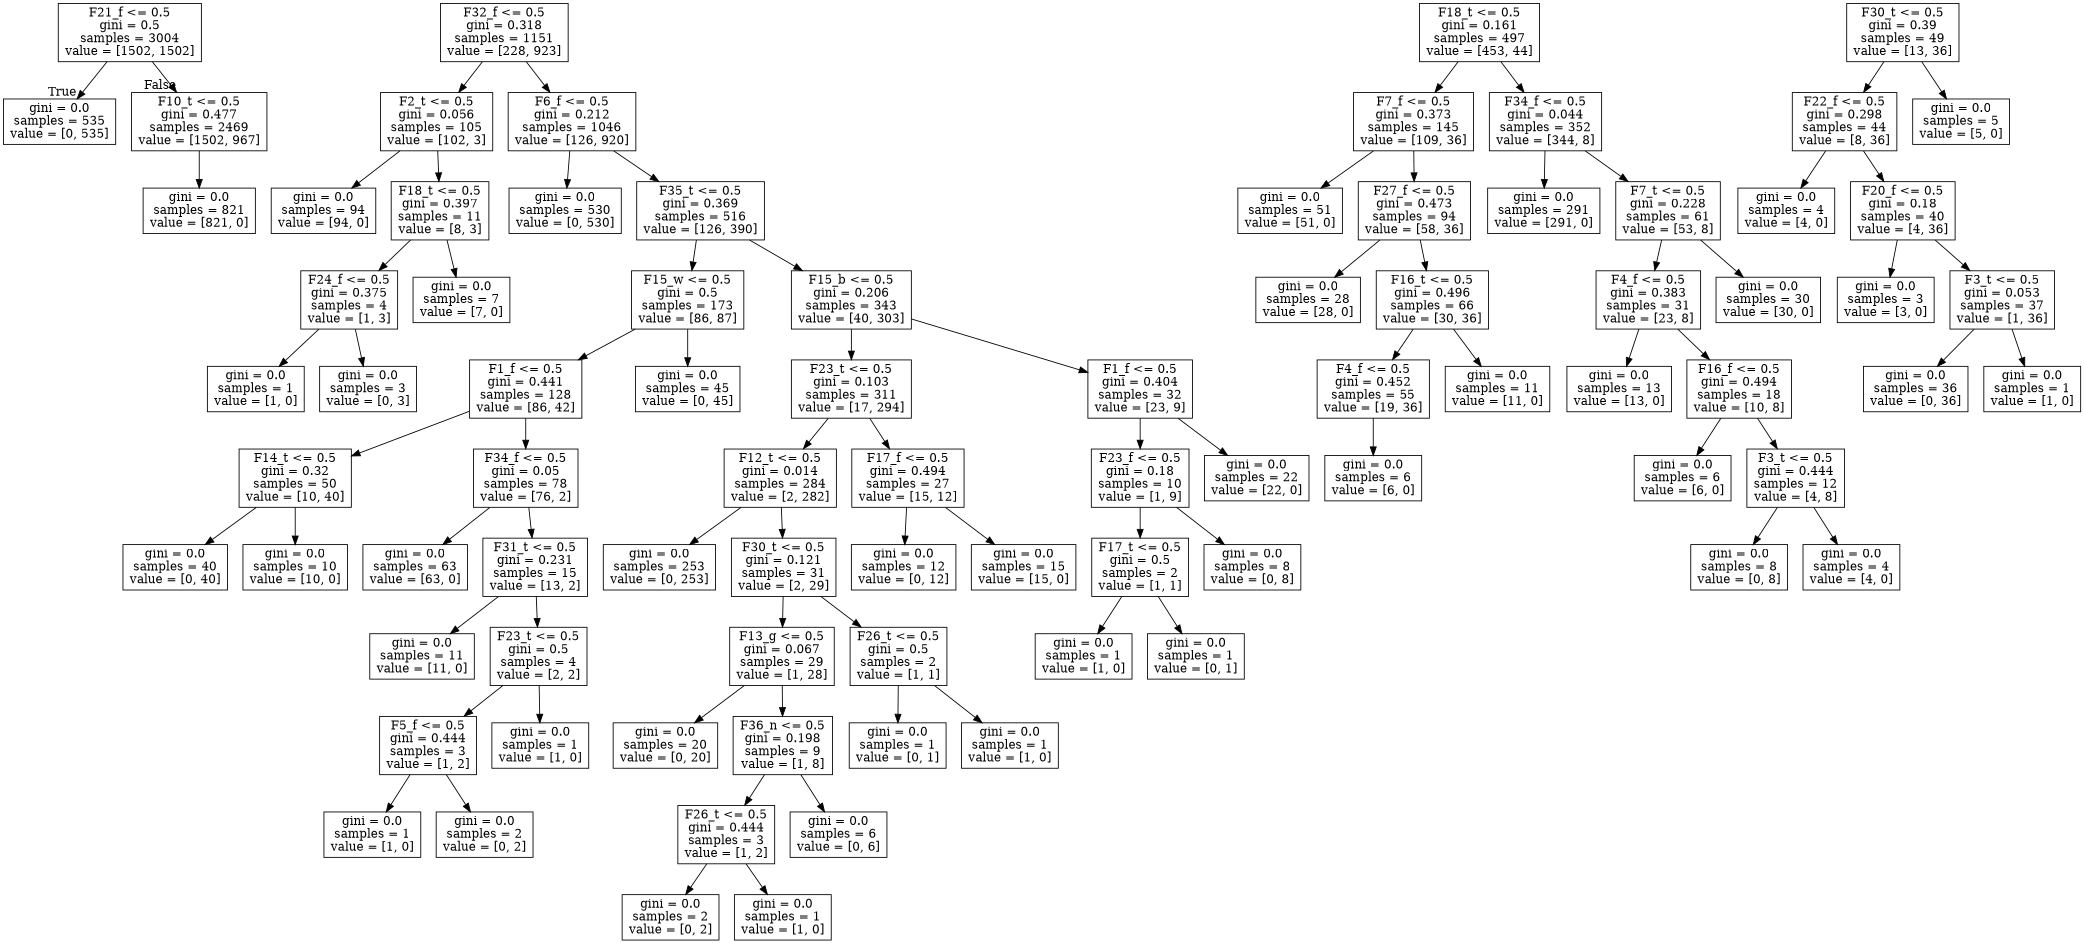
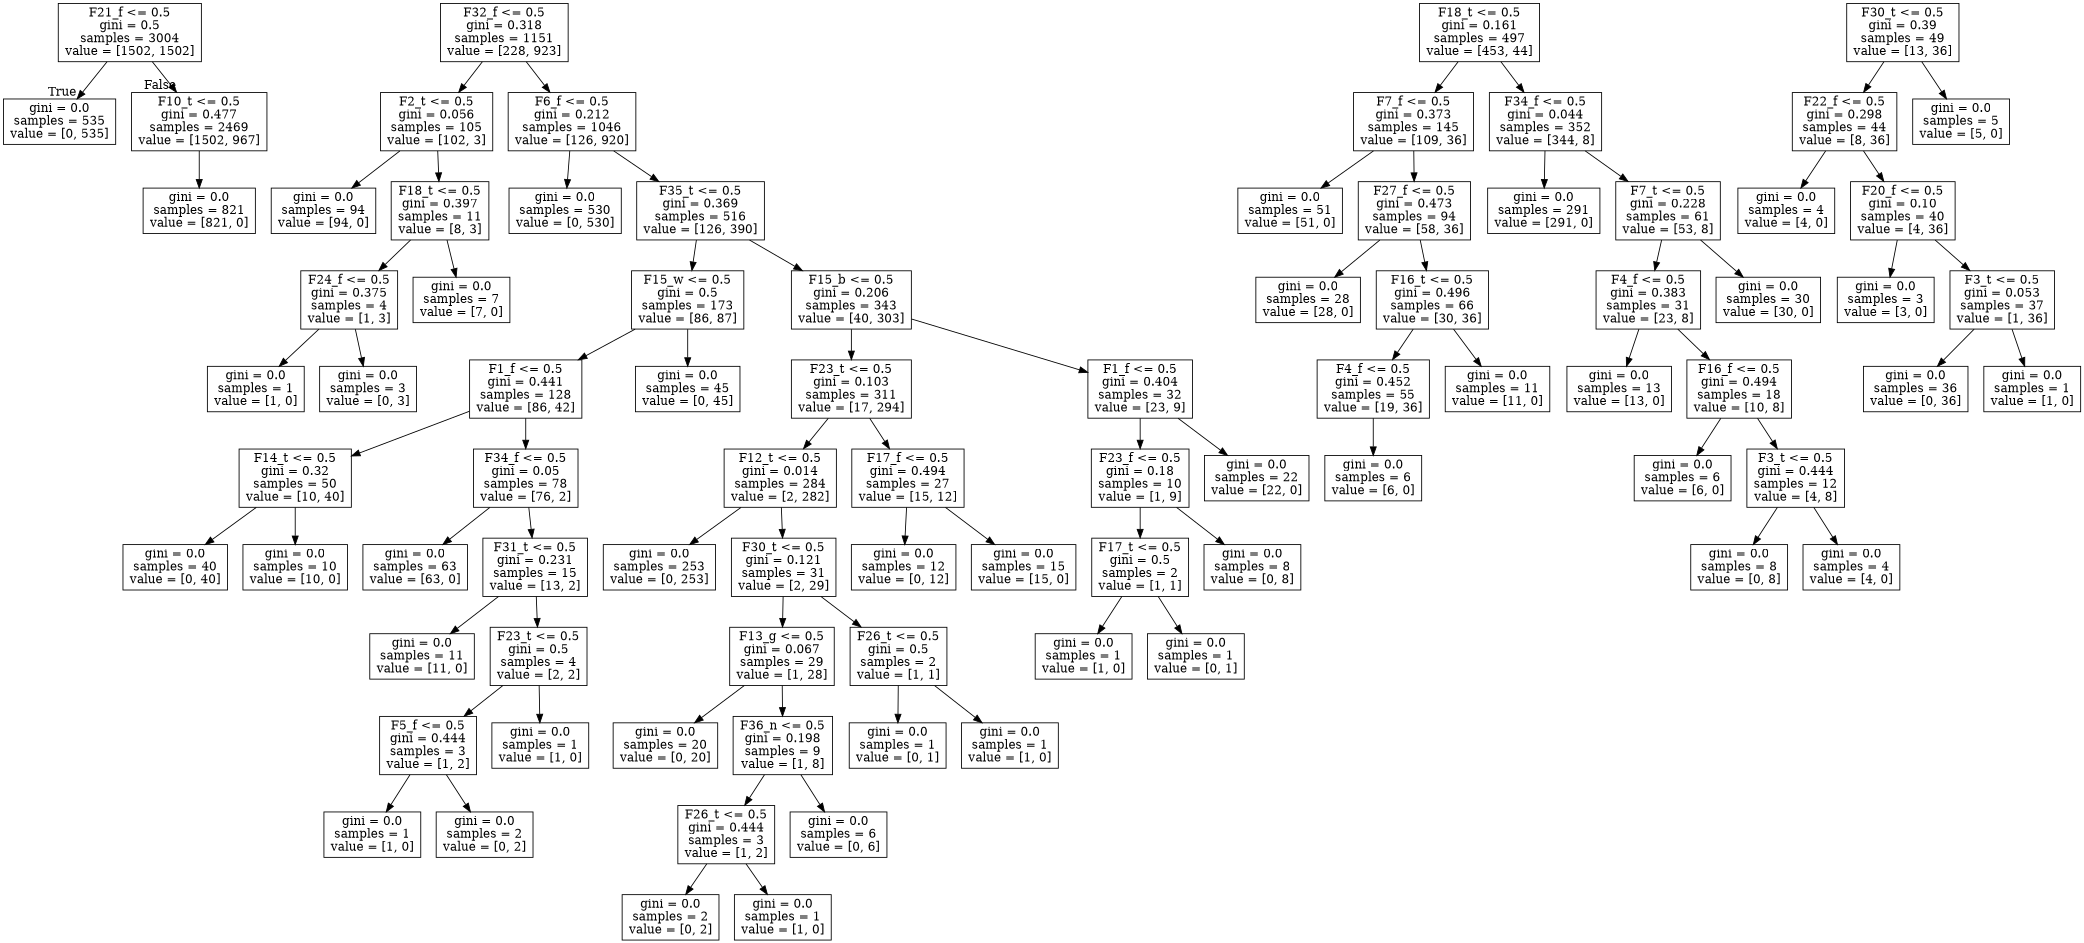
(1903, 211) -> (1903, 211)
